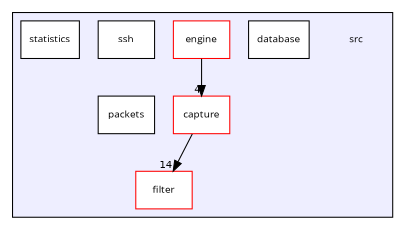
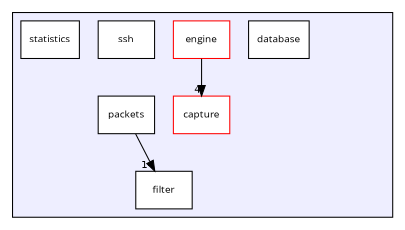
(356, 40) -> none
(185, 148) -> (143, 148)
(164, 190) -> (164, 190)
